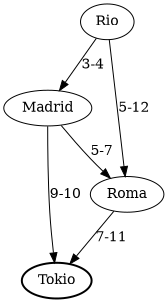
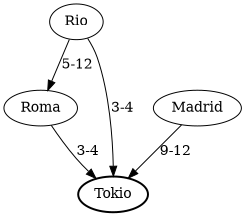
(81, 60) -> (108, 100)
(81, 149) -> none
(66, 194) -> (176, 151)
(111, 238) -> (88, 151)
